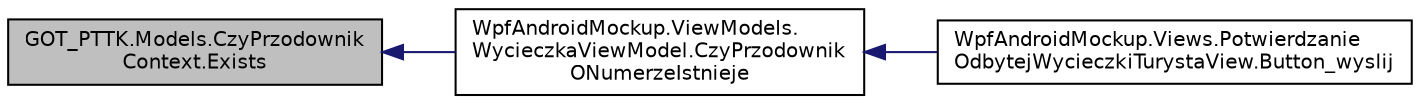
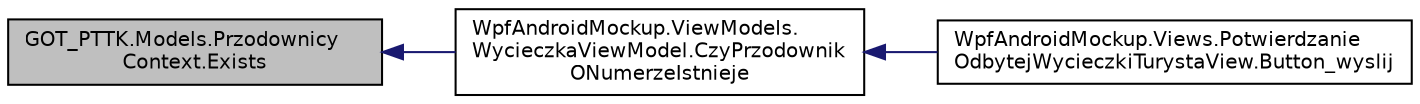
(195, 52) -> (195, 52)
